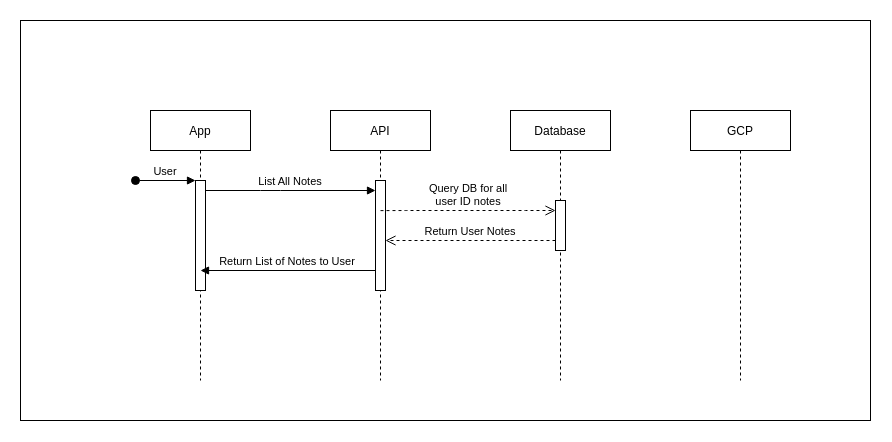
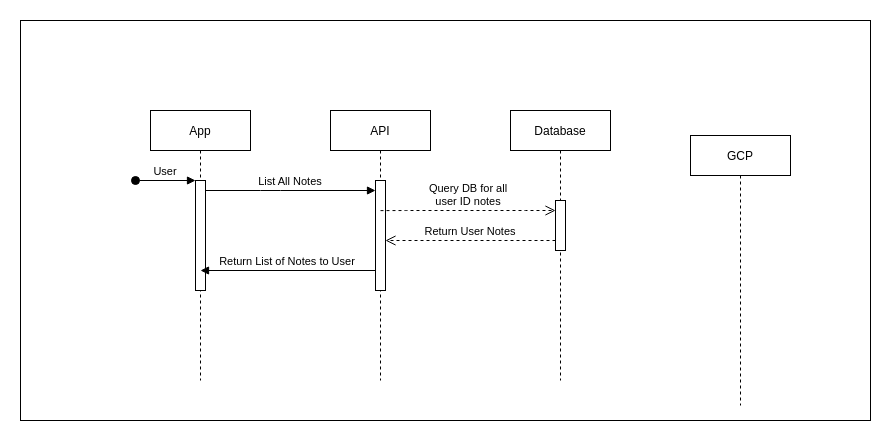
(741, 246) -> (741, 271)
